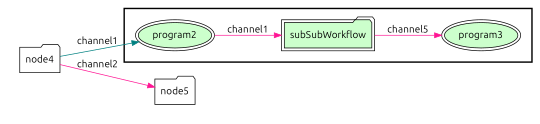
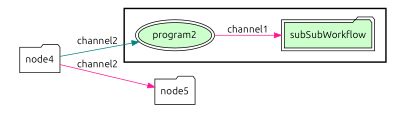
(481, 35) -> none
(98, 41) -> (98, 41)
